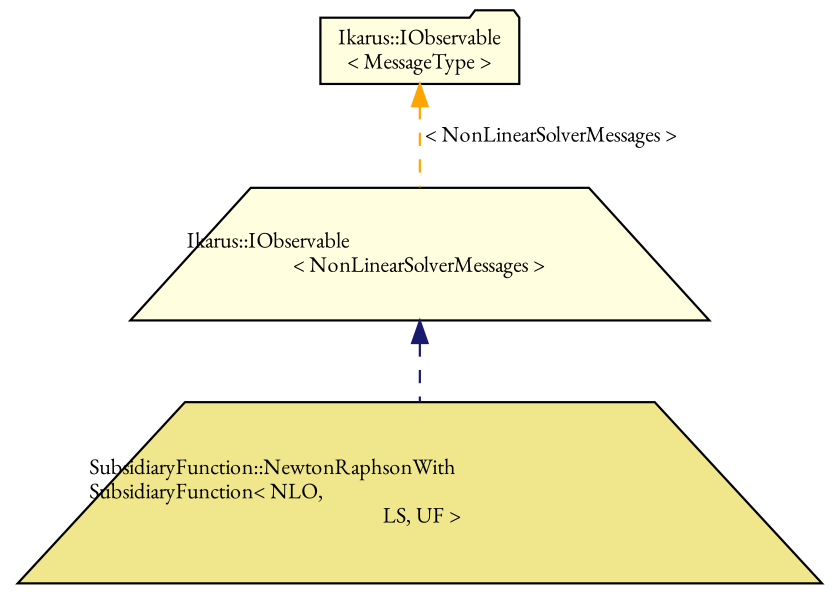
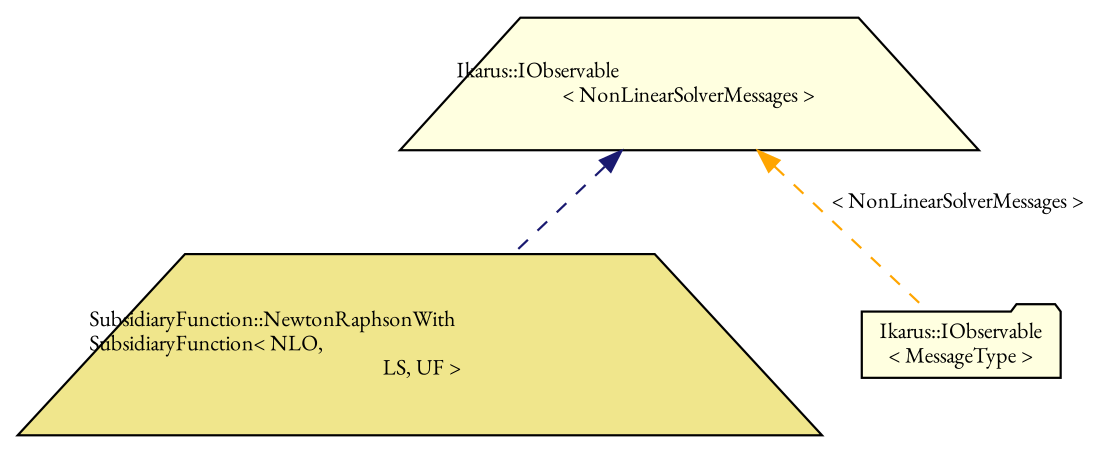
(420, 147) -> (851, 239)
